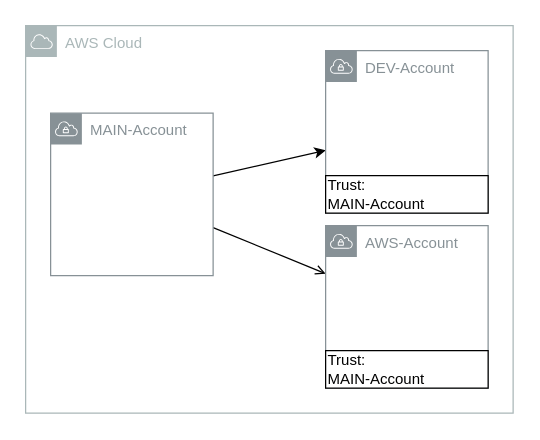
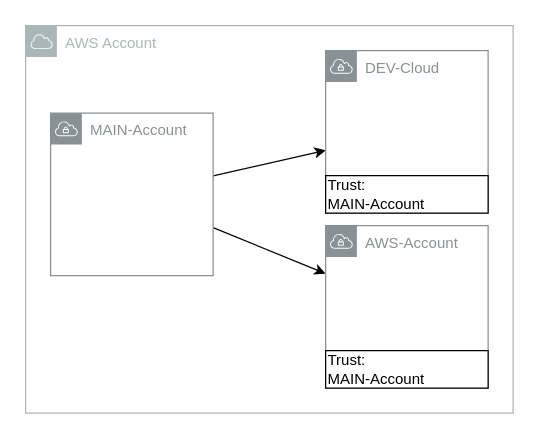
(100, 43) -> (110, 43)
(412, 68) -> (401, 68)
(317, 270) -> (315, 269)
